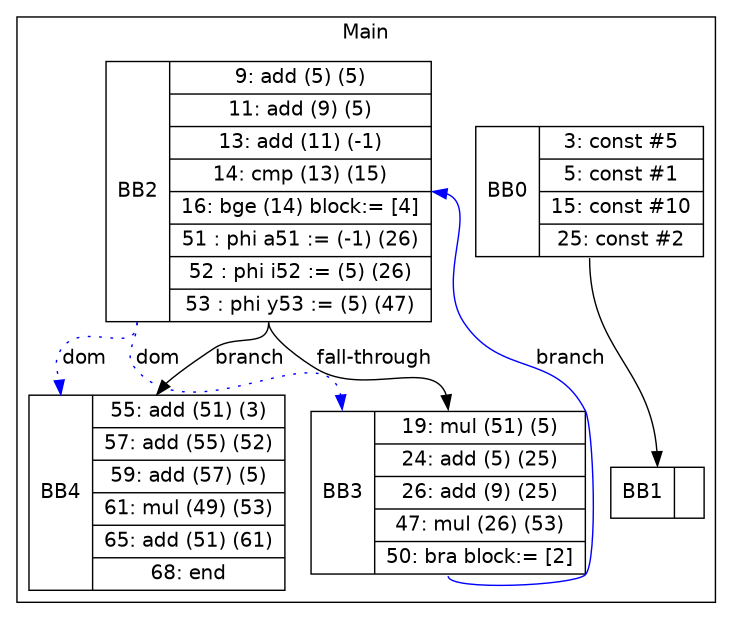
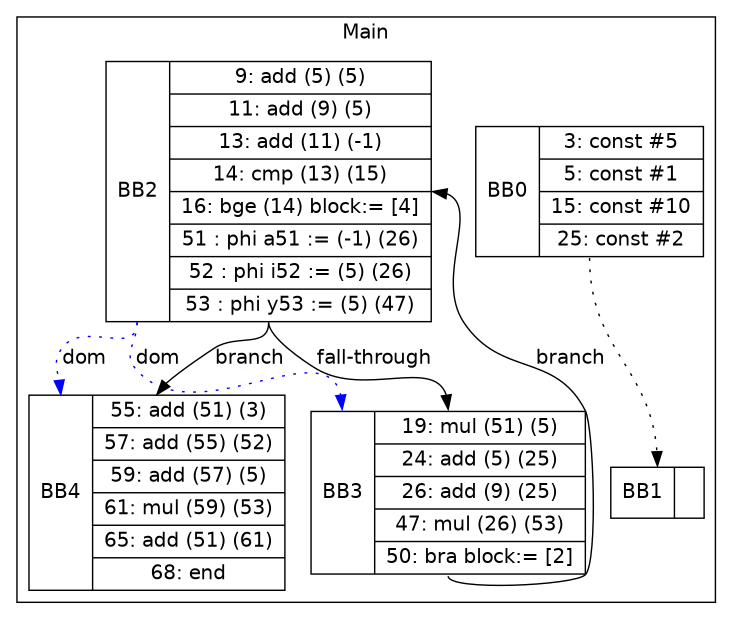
(620, 356) -> (620, 356)
(587, 419) -> (587, 419)
(189, 508) -> (189, 508)
